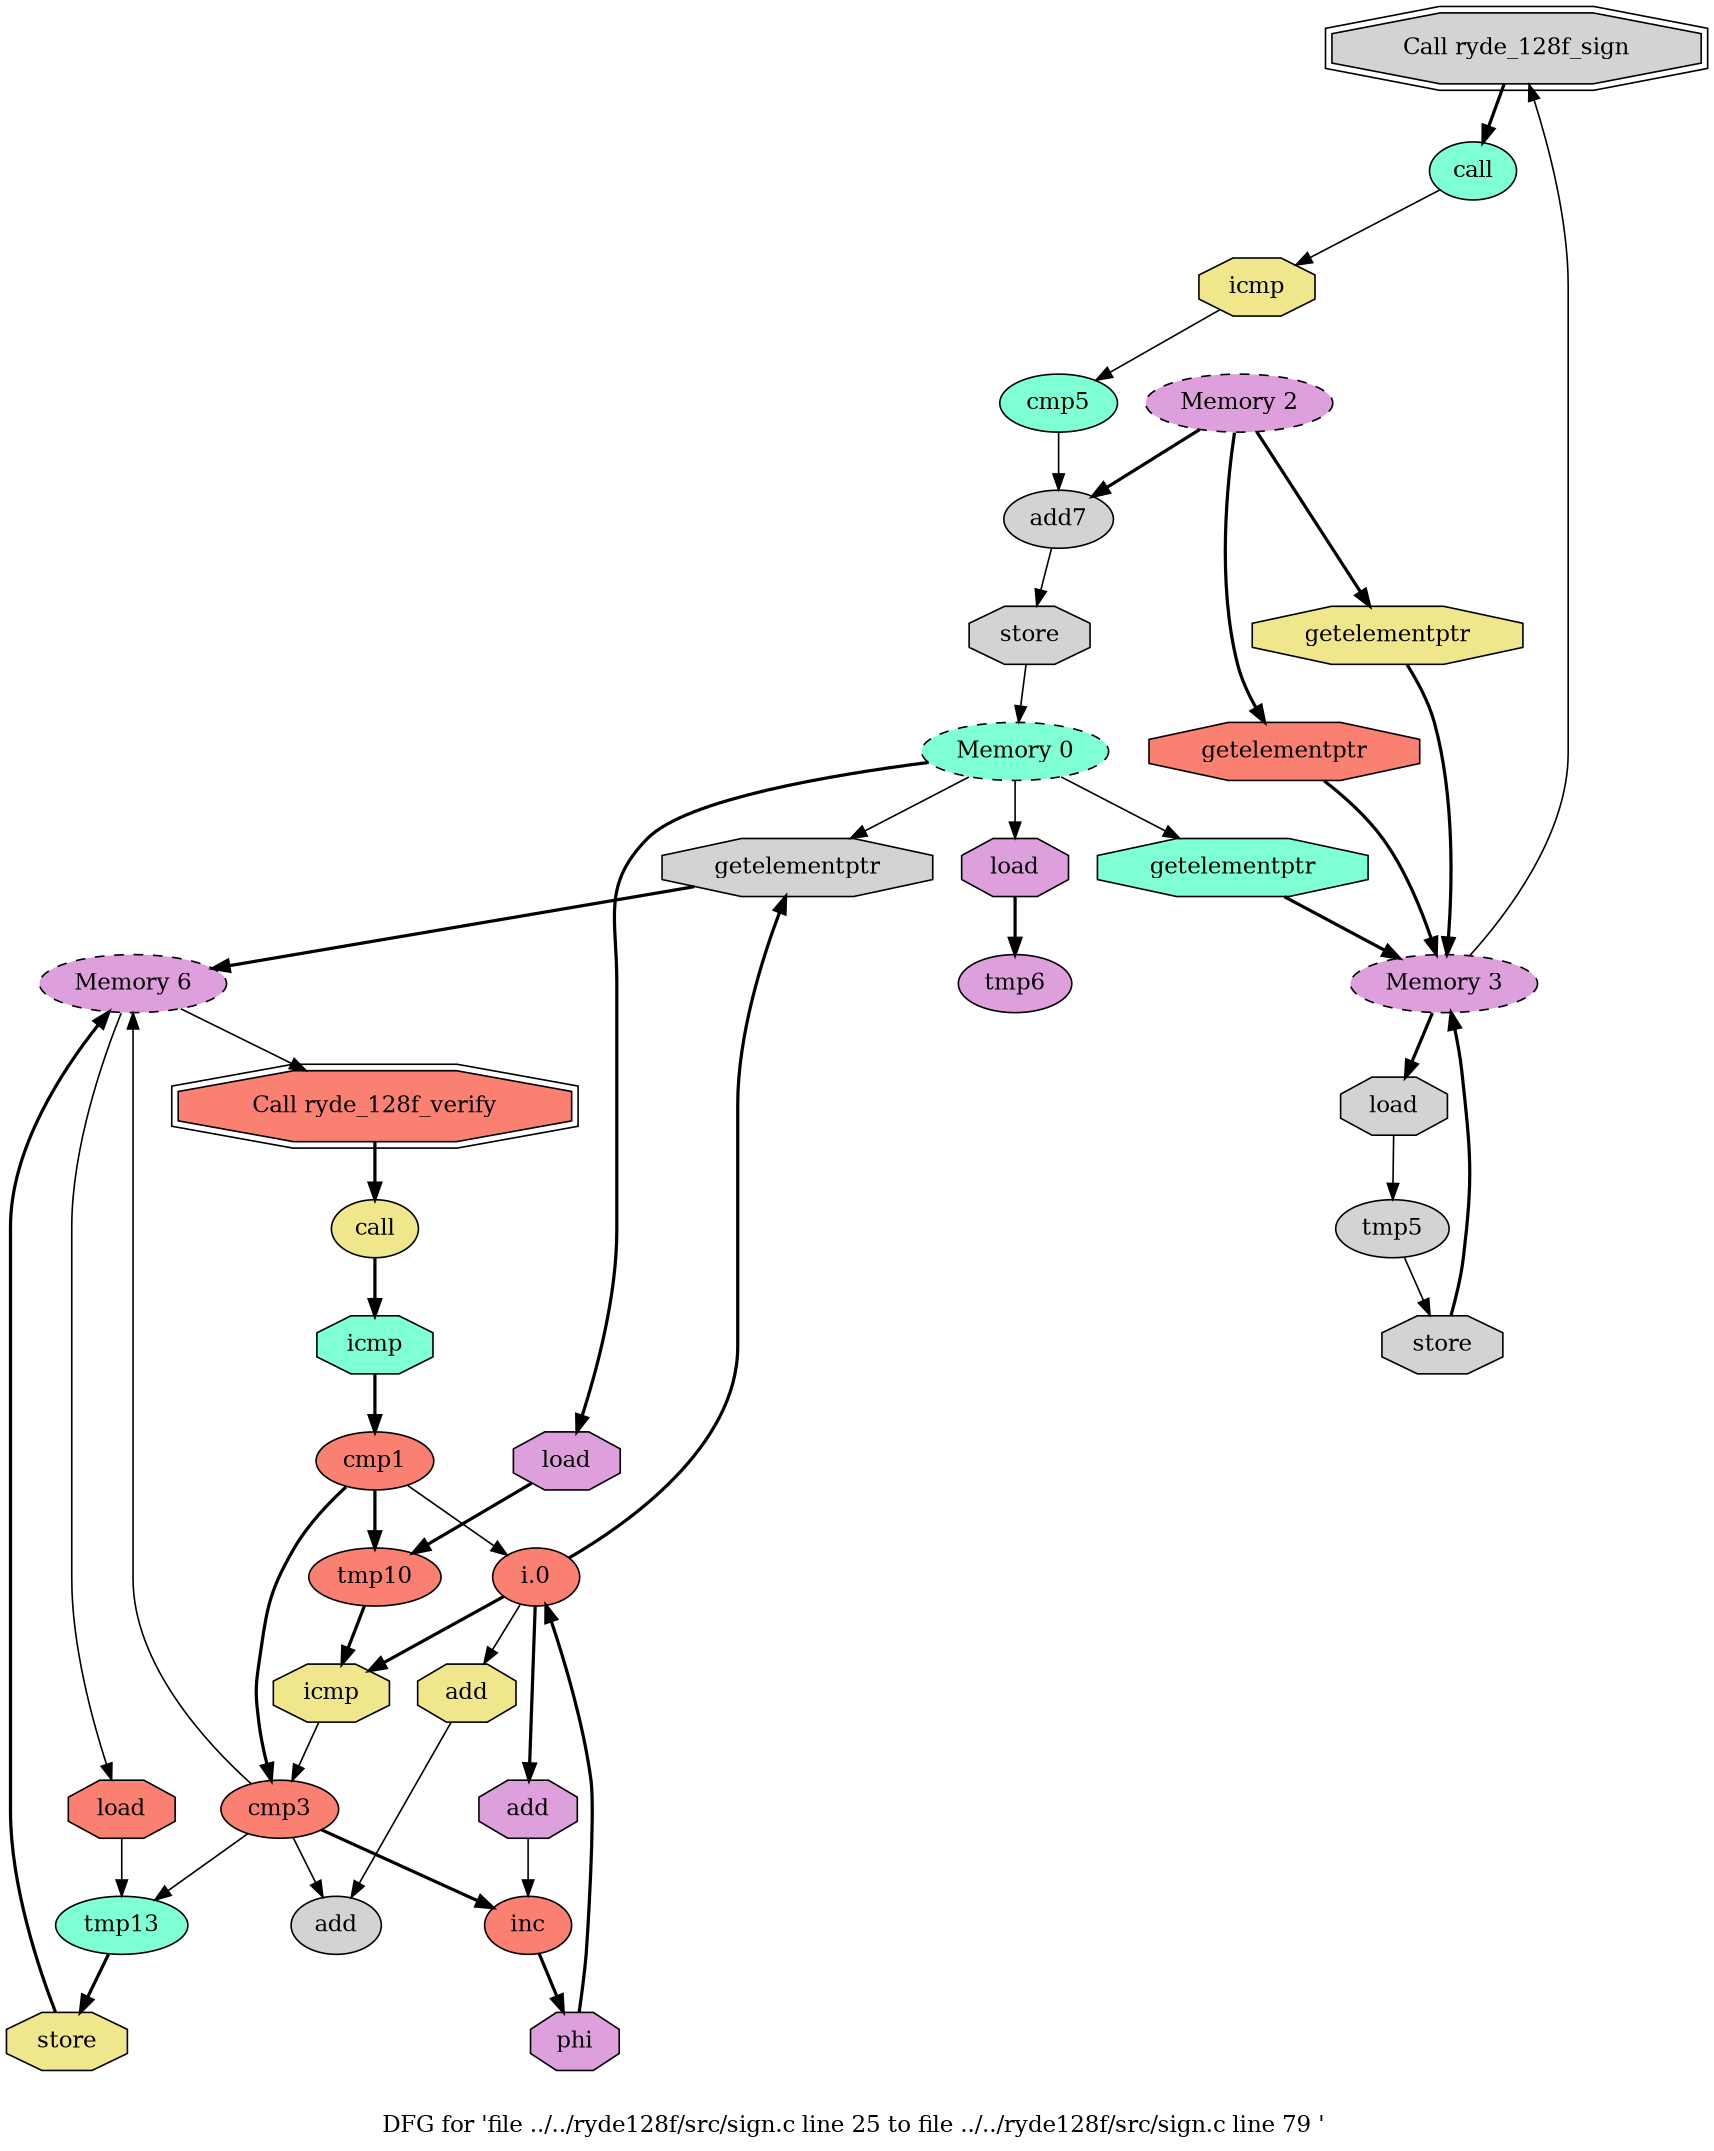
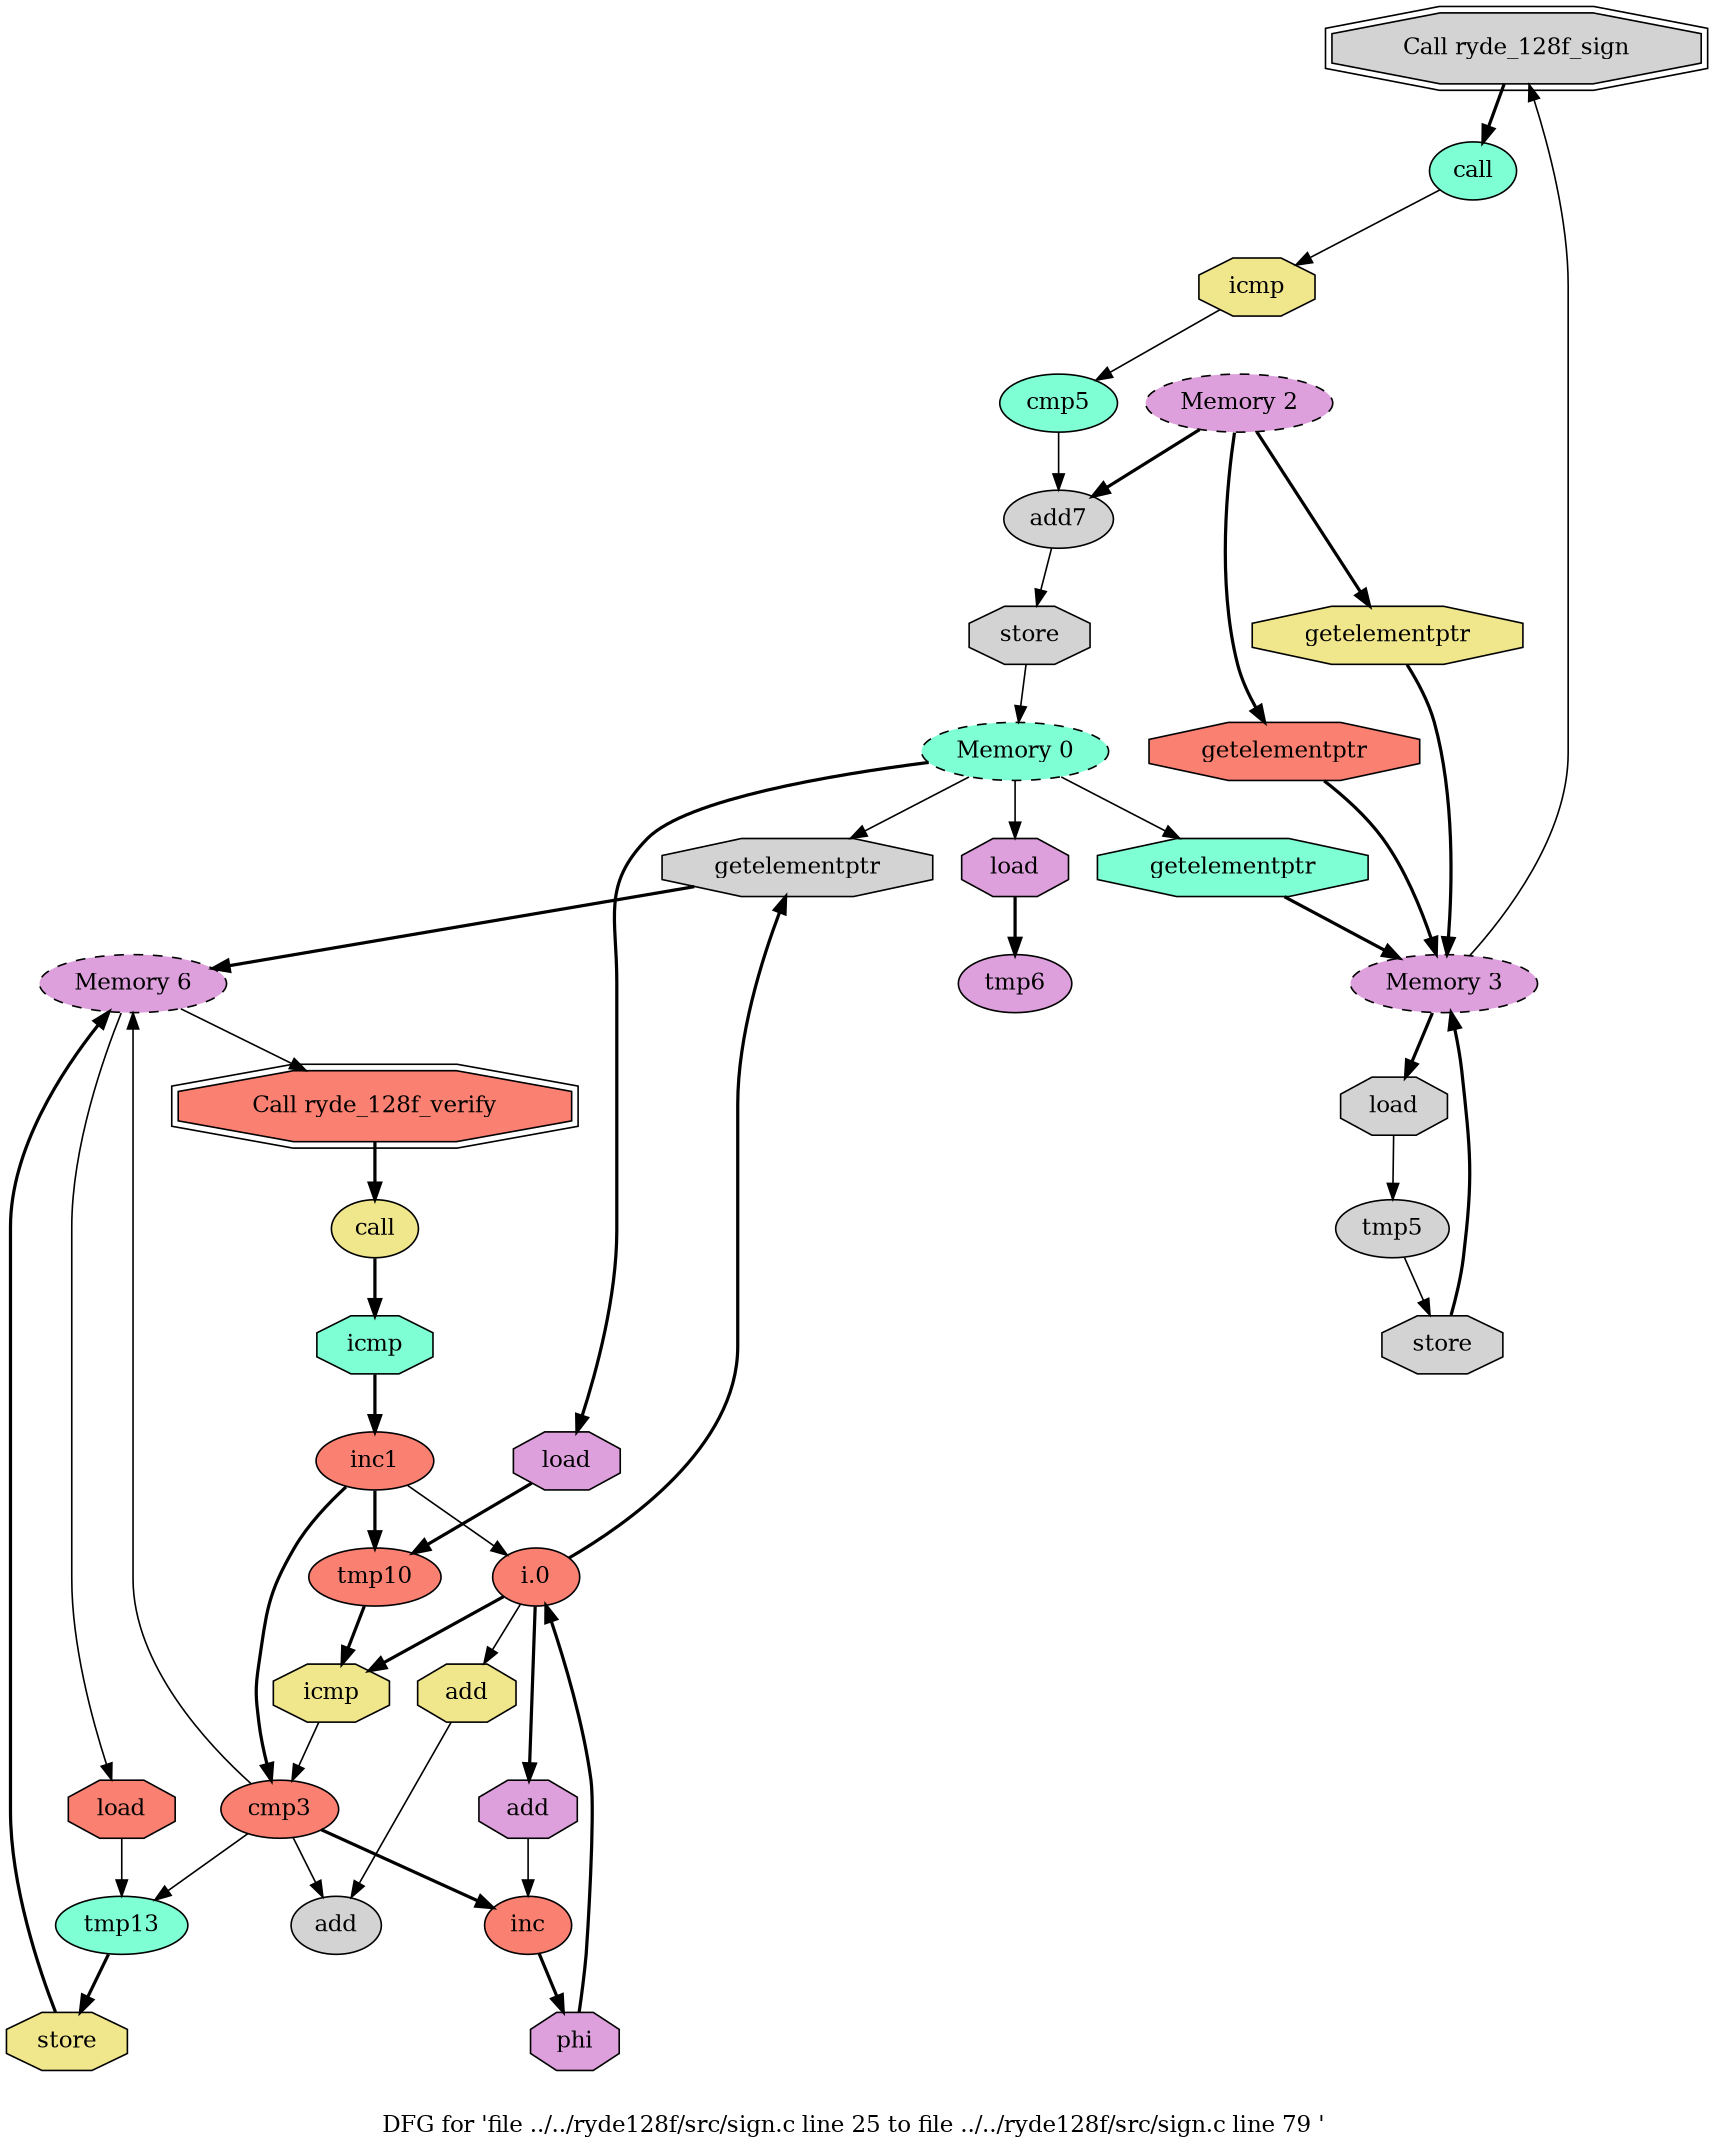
(375, 1461) -> (375, 1461)
